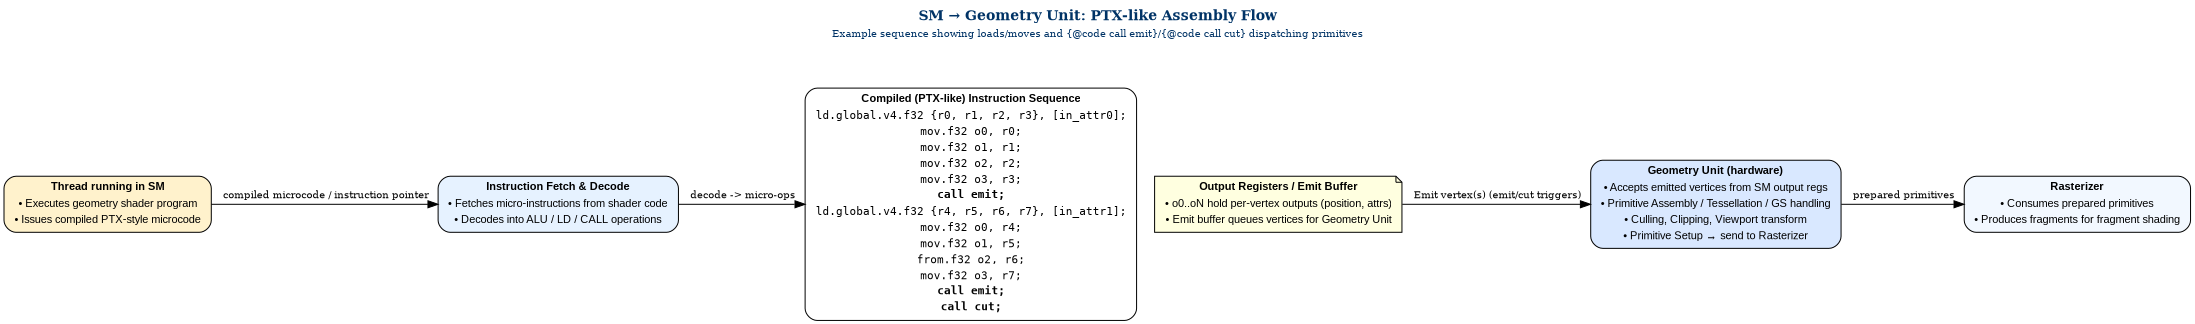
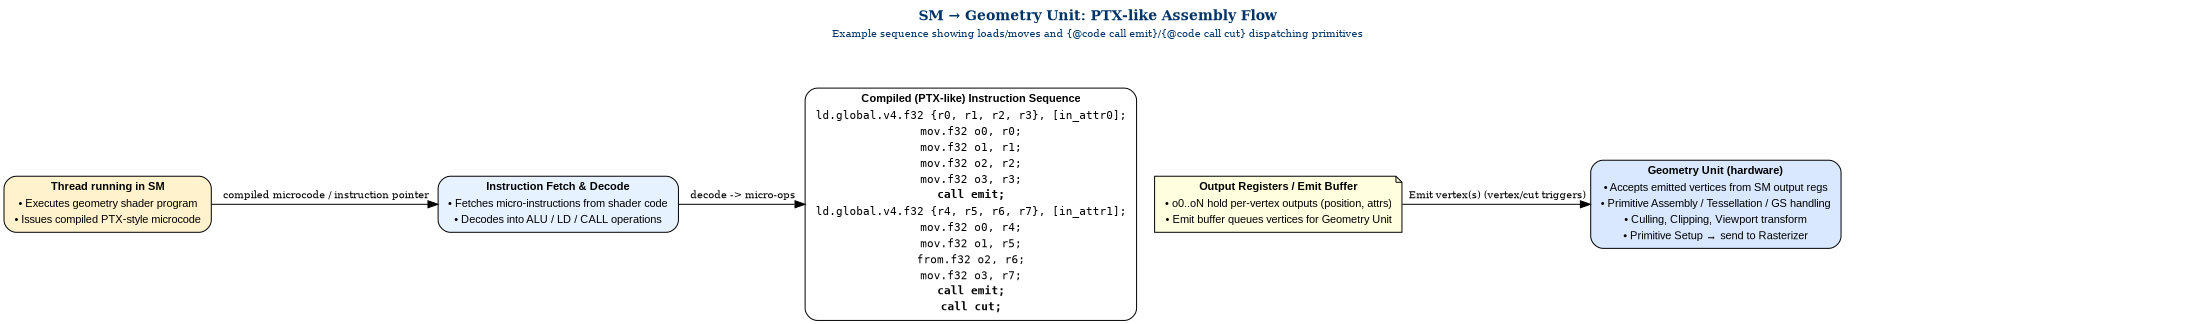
(1496, 196) -> (1496, 196)
(2077, 204) -> none
